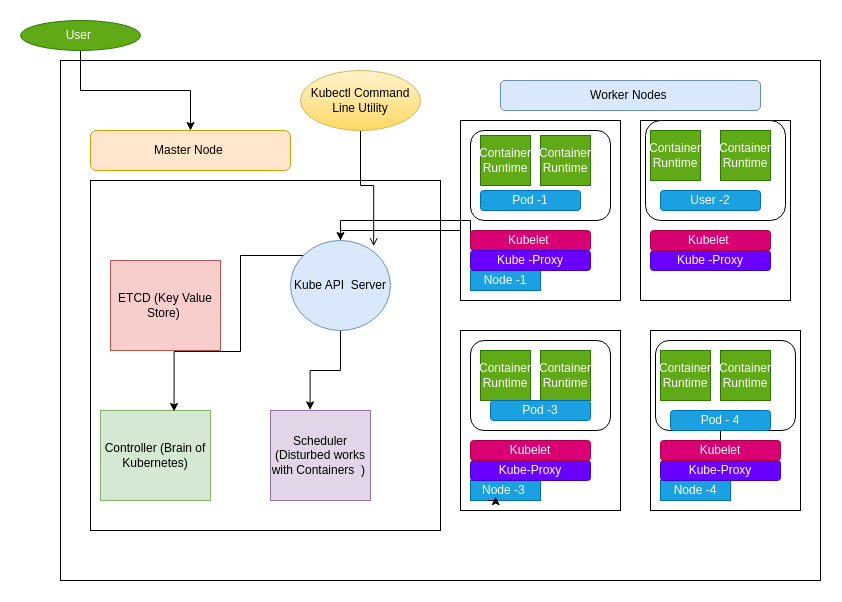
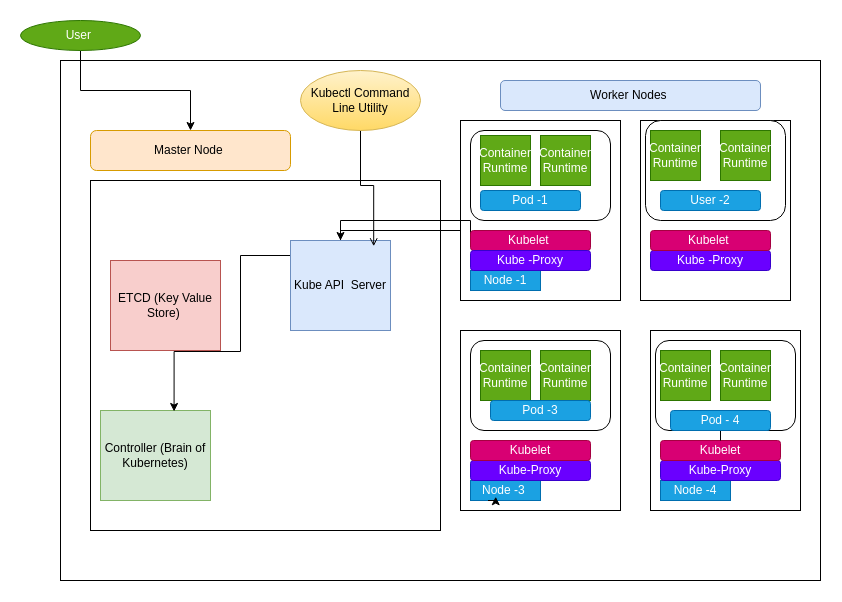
(341, 286) -> (341, 286)
(329, 371) -> none
(321, 456) -> none
